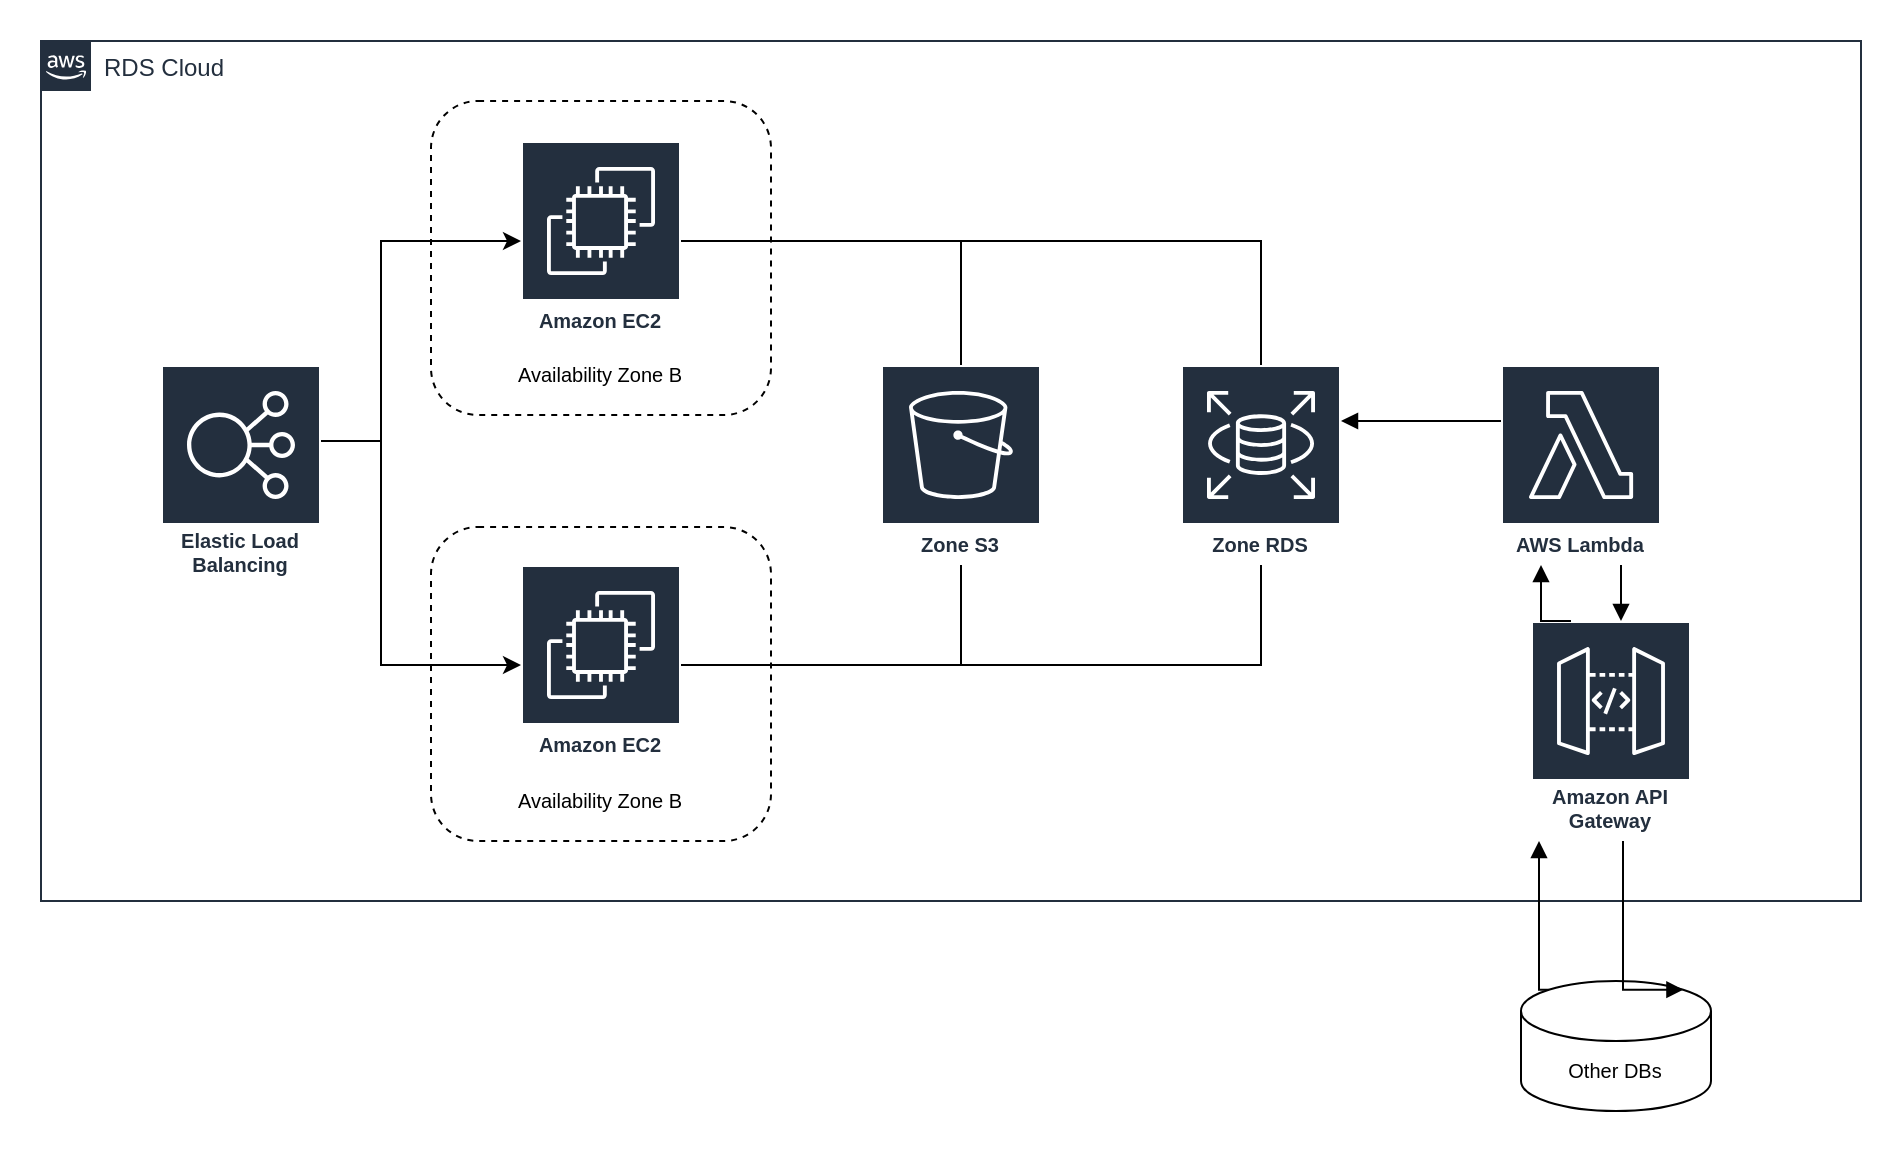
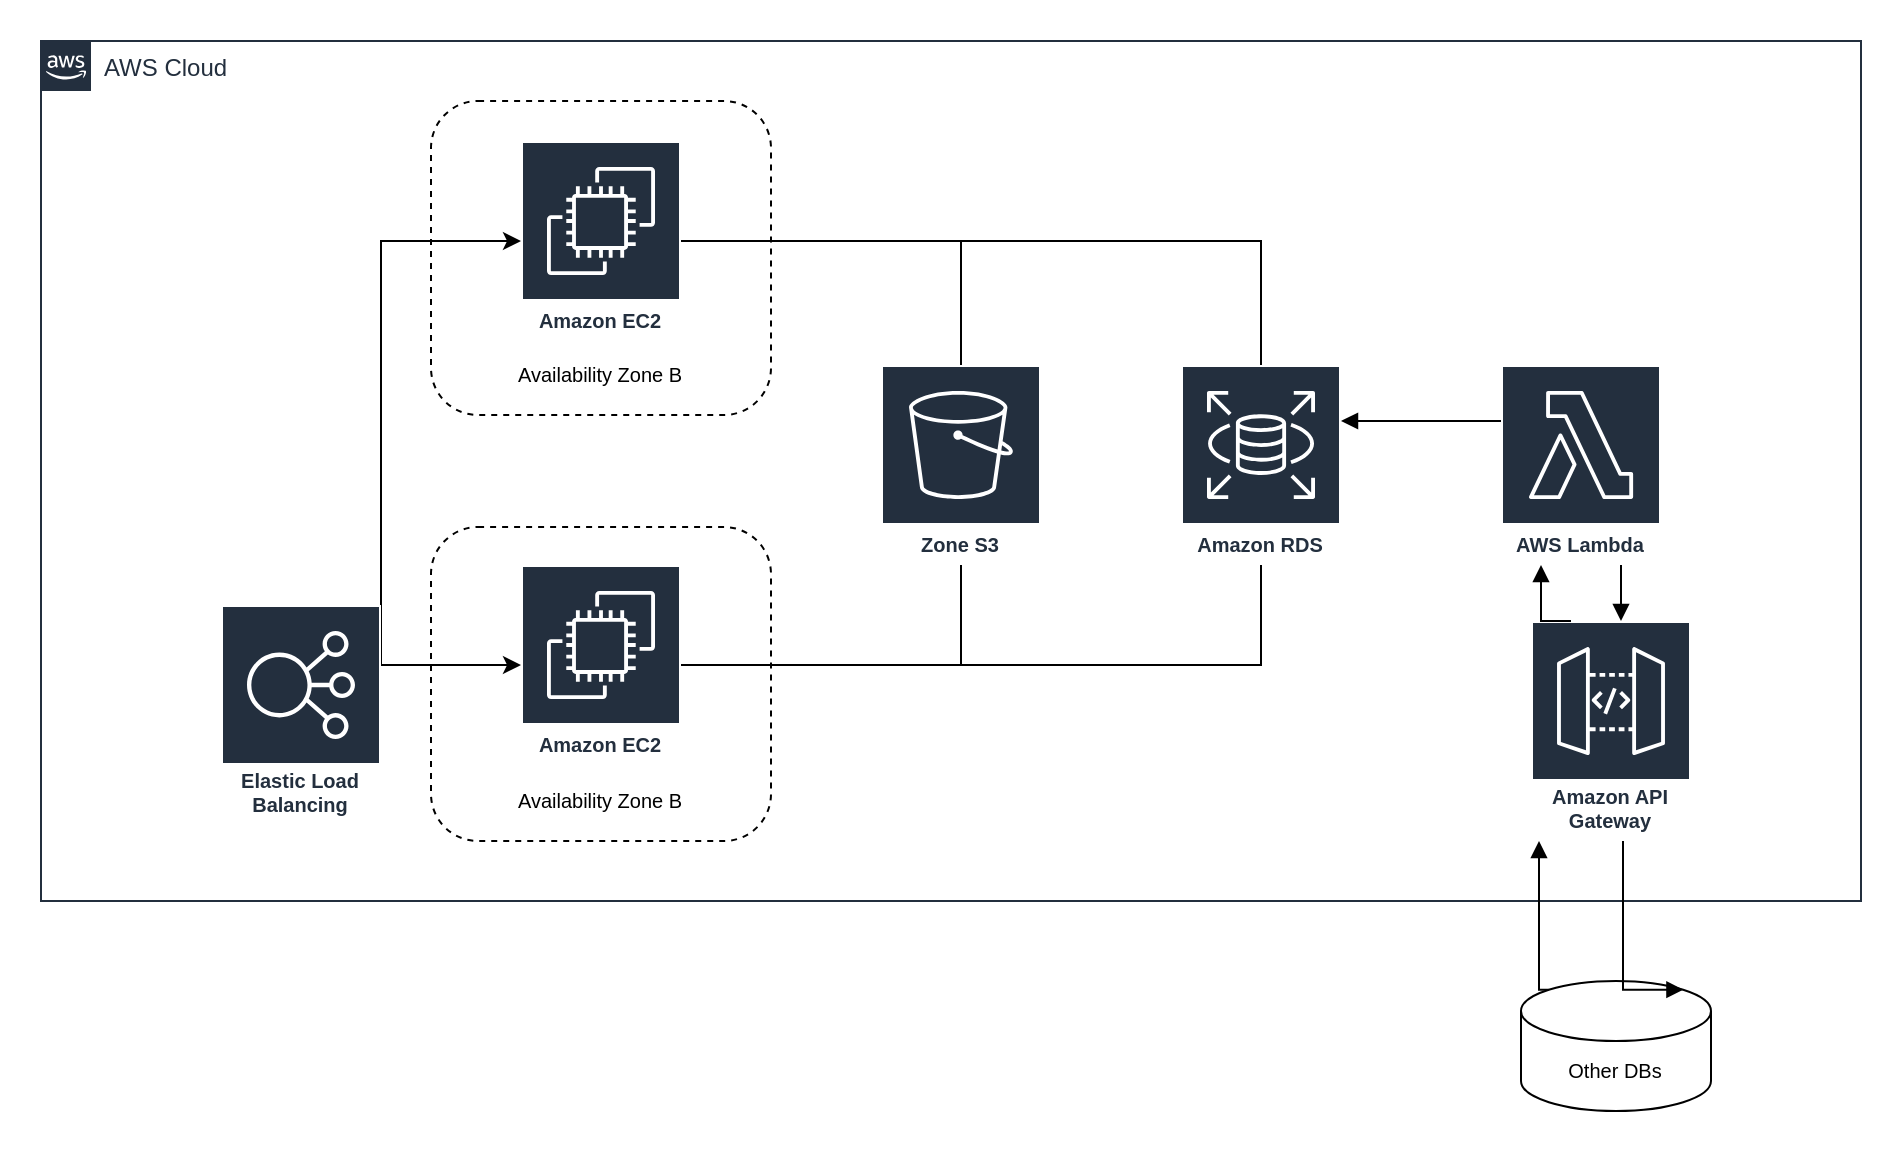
(159, 69) -> (159, 69)
(241, 475) -> (301, 715)
(1261, 545) -> (1261, 545)
